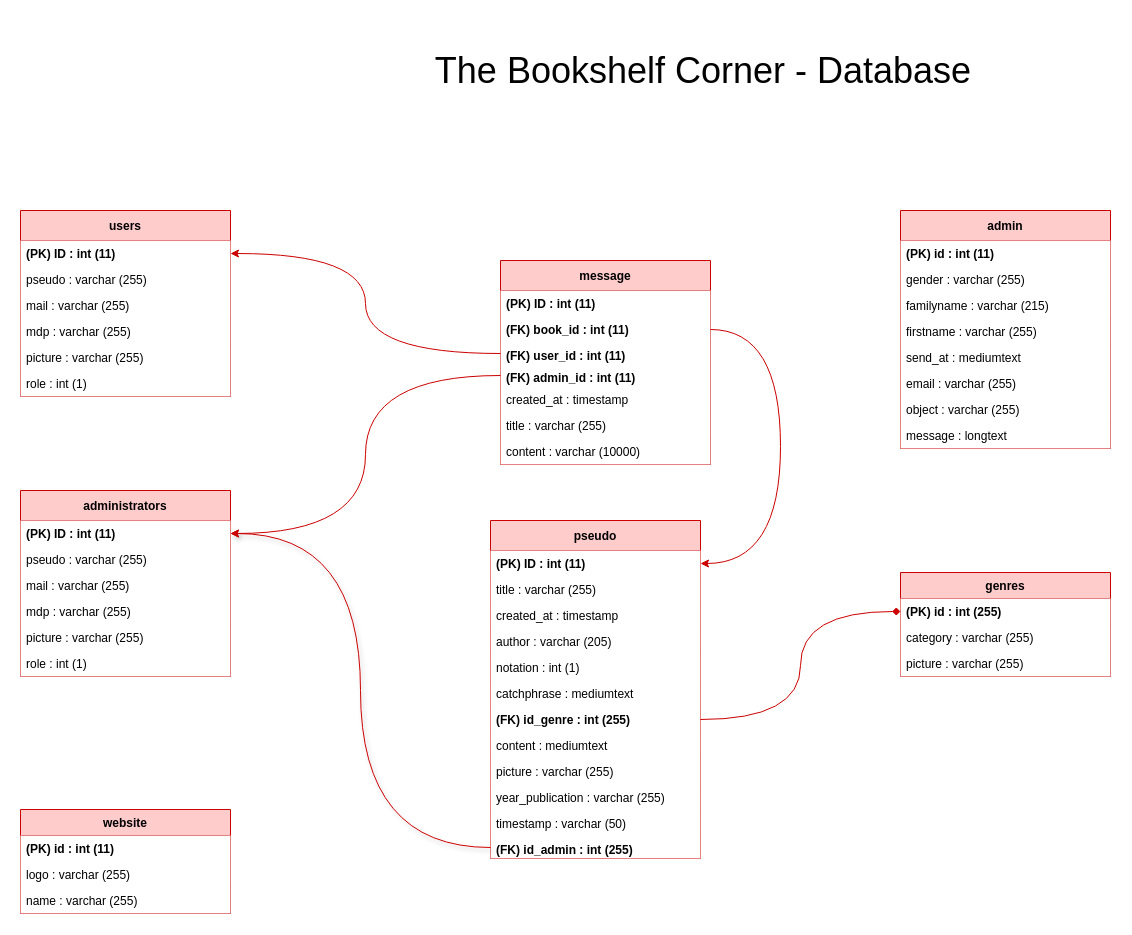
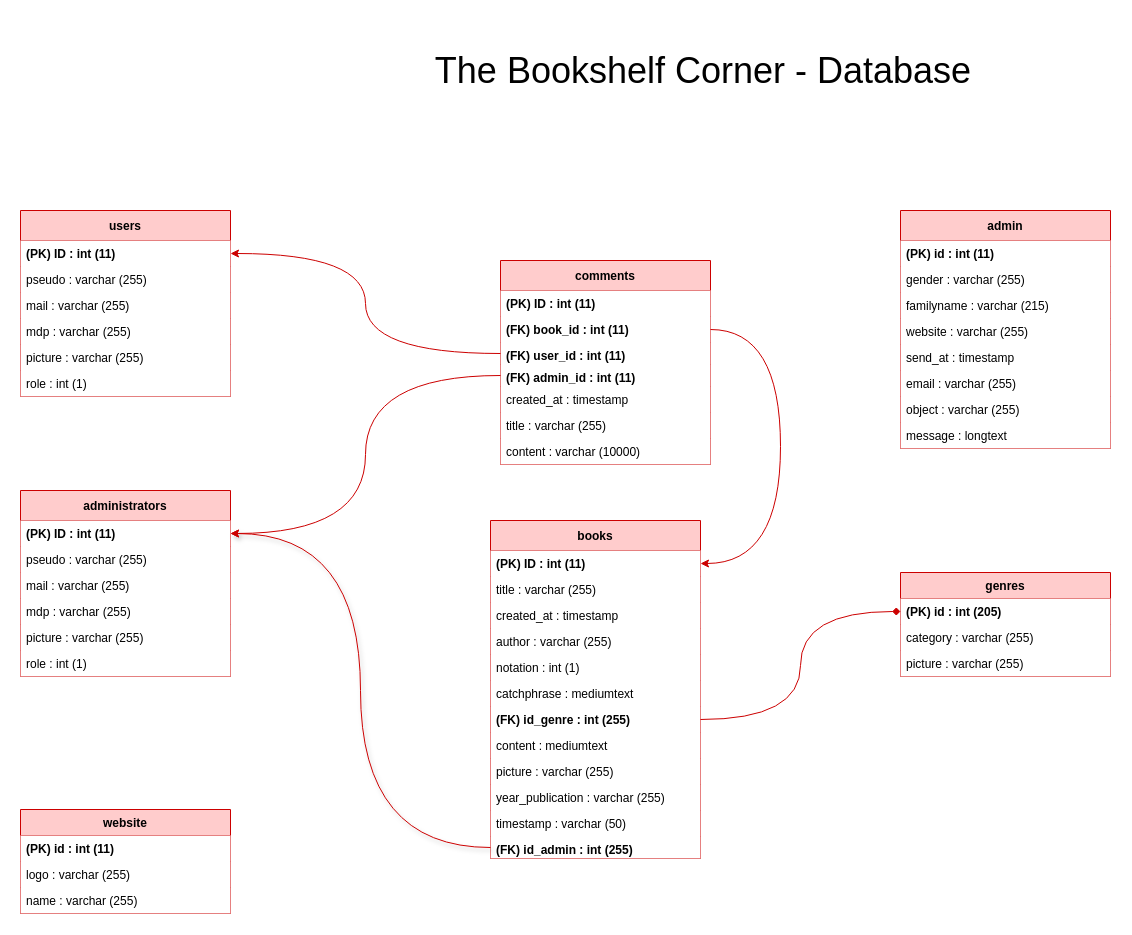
(605, 276) -> (605, 276)
(982, 332) -> (975, 332)
(967, 358) -> (964, 358)
(595, 536) -> (595, 536)
(959, 612) -> (959, 612)
(564, 642) -> (564, 642)
